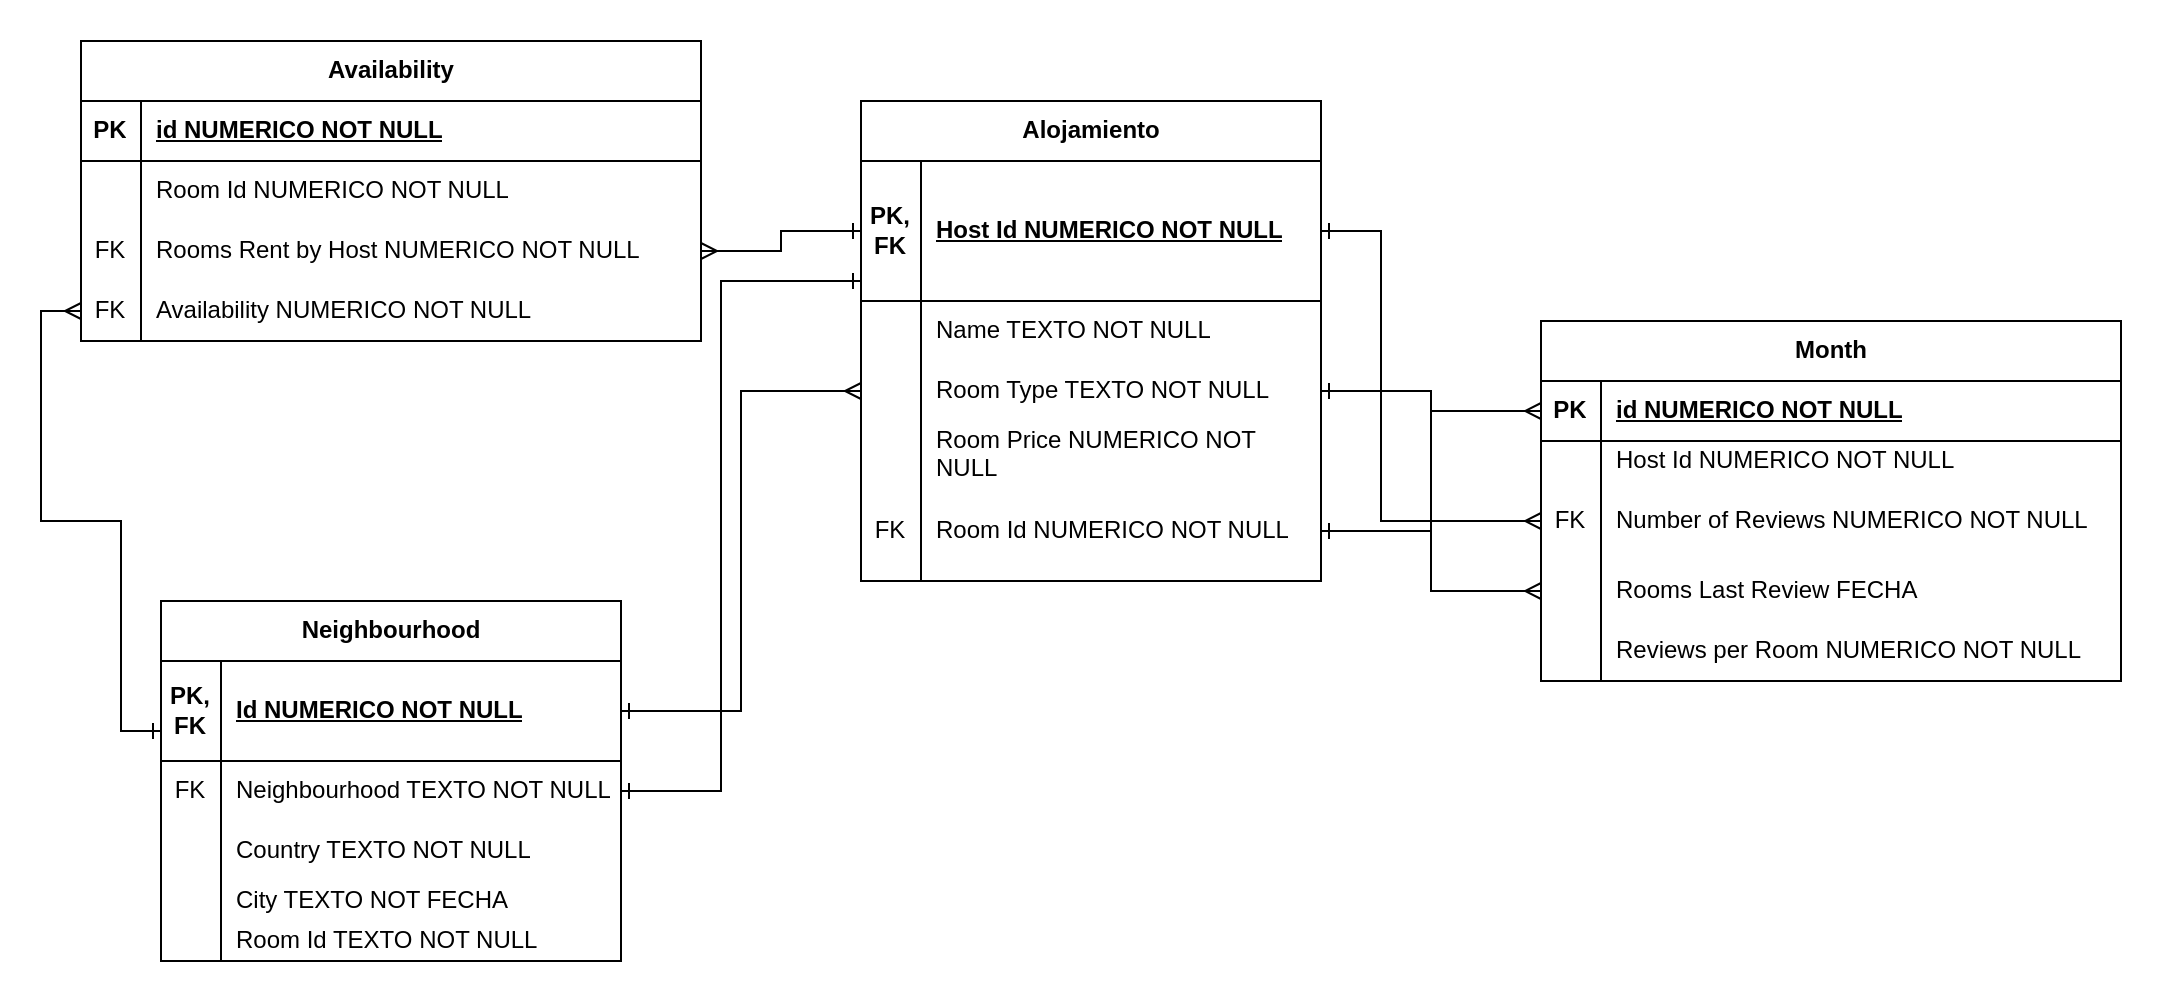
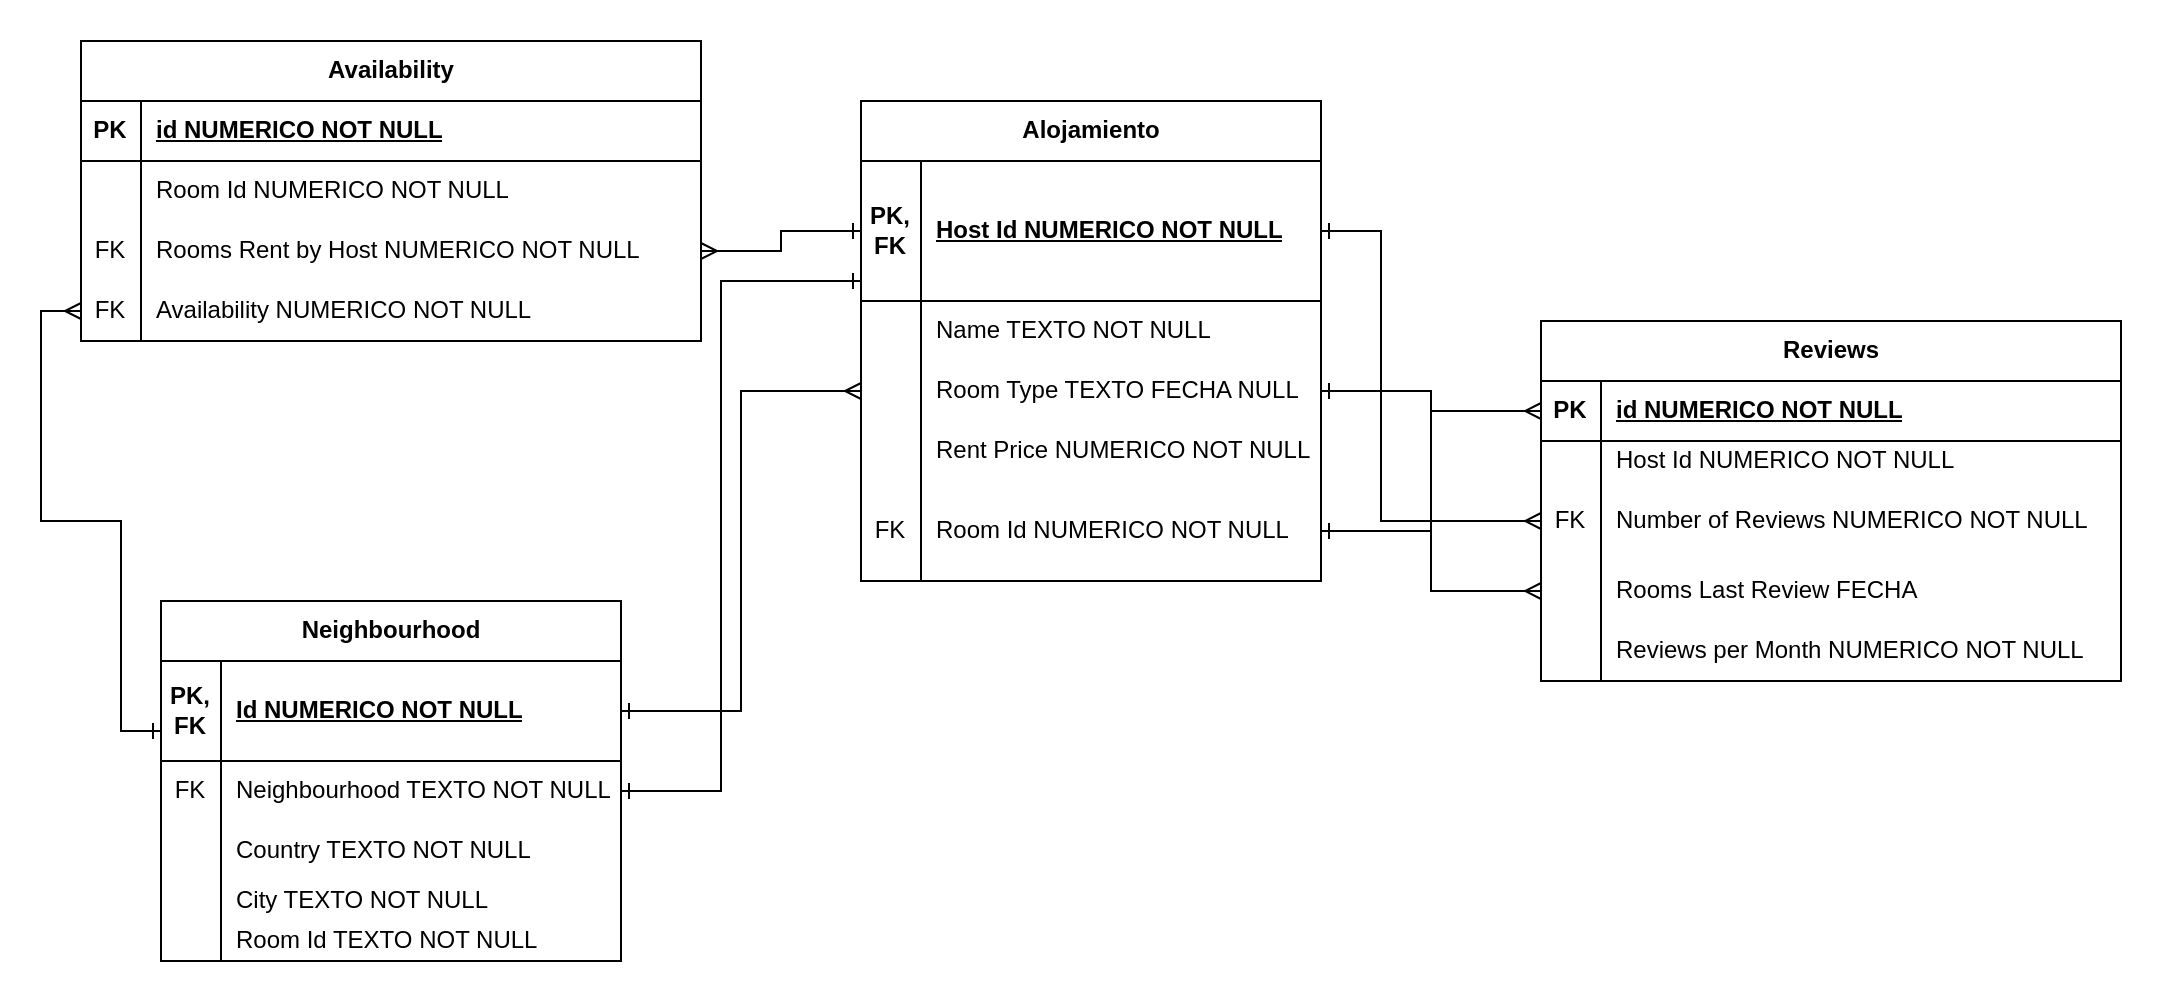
(1832, 351) -> (1832, 351)
(1086, 391) -> (1099, 391)
(1110, 451) -> (1110, 451)
(1827, 651) -> (1833, 651)
(359, 901) -> (352, 901)
